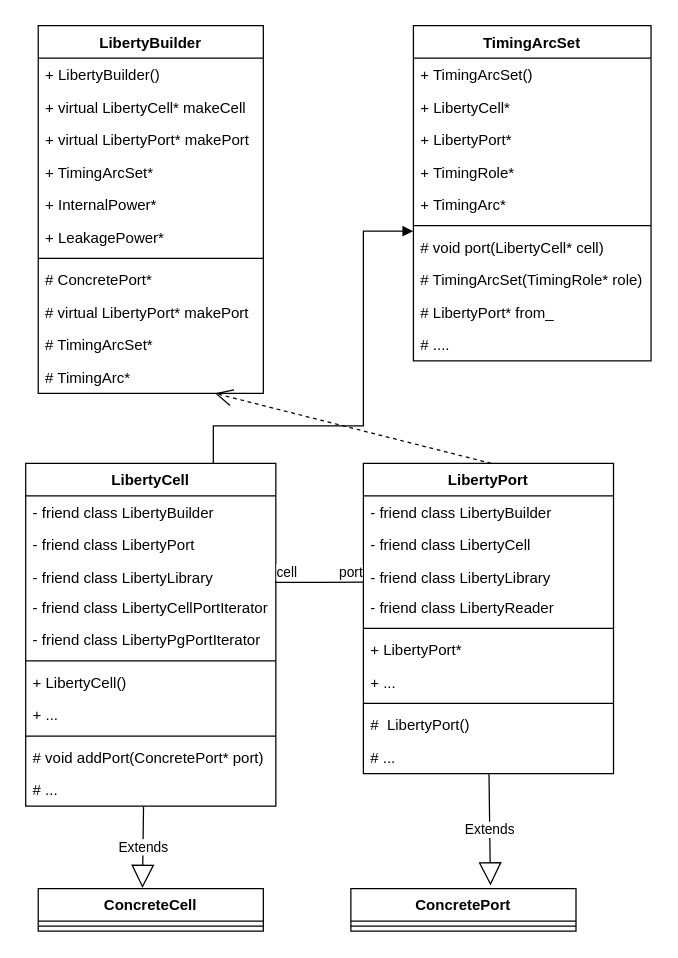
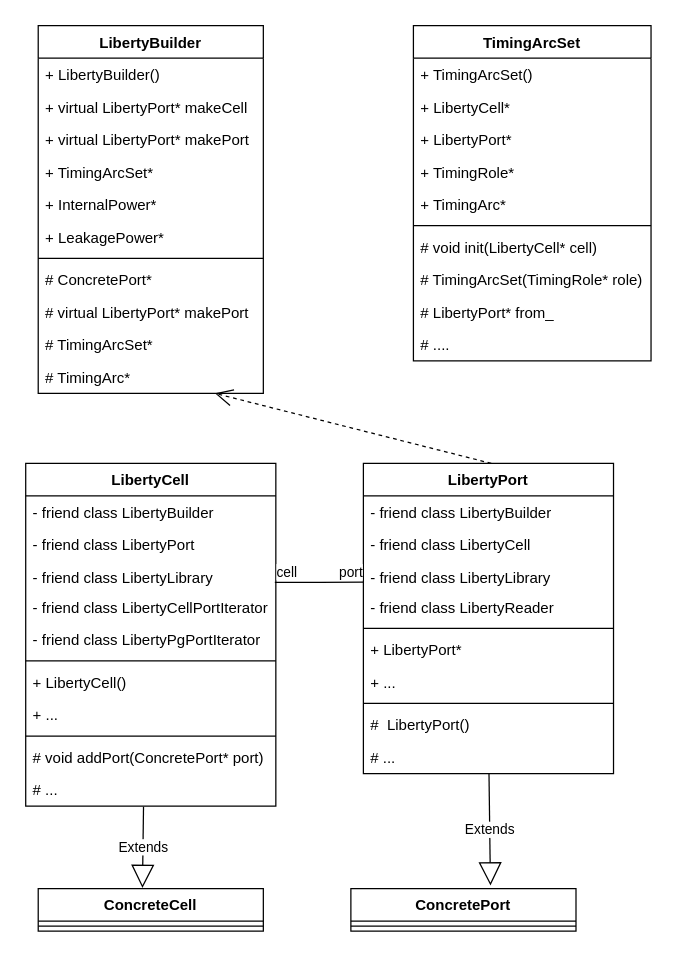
(156, 108) -> (160, 108)
(528, 248) -> (525, 248)
(363, 313) -> none
